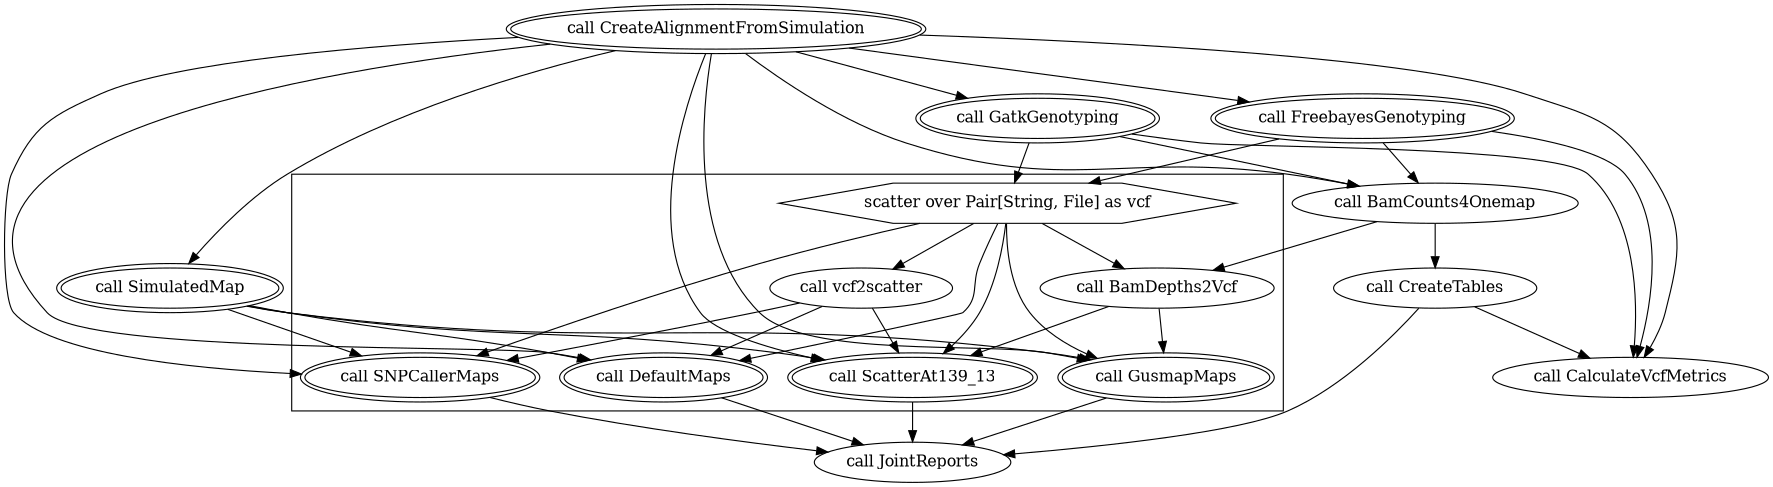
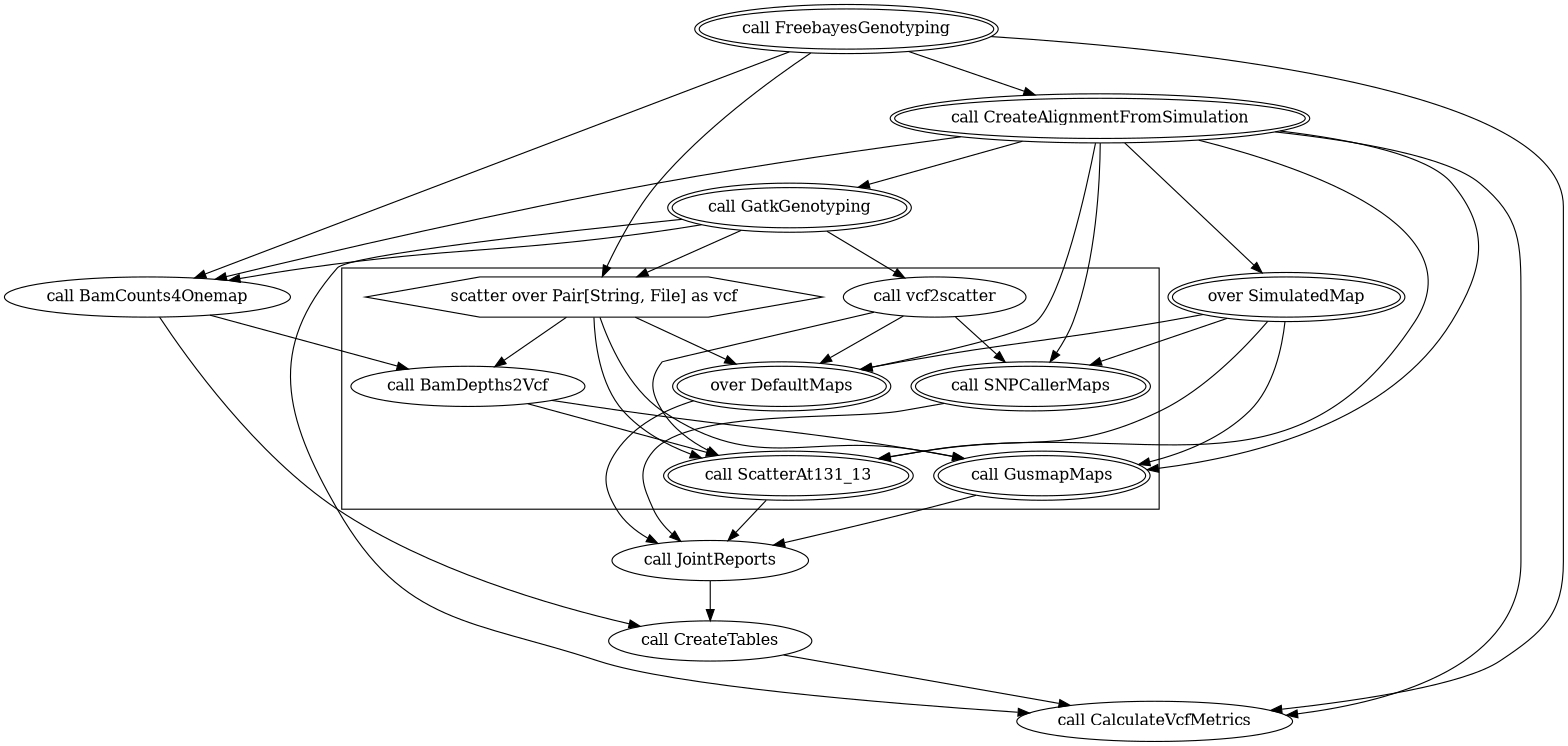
(1043, 74) -> (966, 71)
(938, 243) -> (861, 252)
(702, 281) -> none
(170, 288) -> (1286, 297)
(664, 377) -> (782, 386)
(913, 377) -> (788, 476)
(1235, 426) -> (710, 595)
